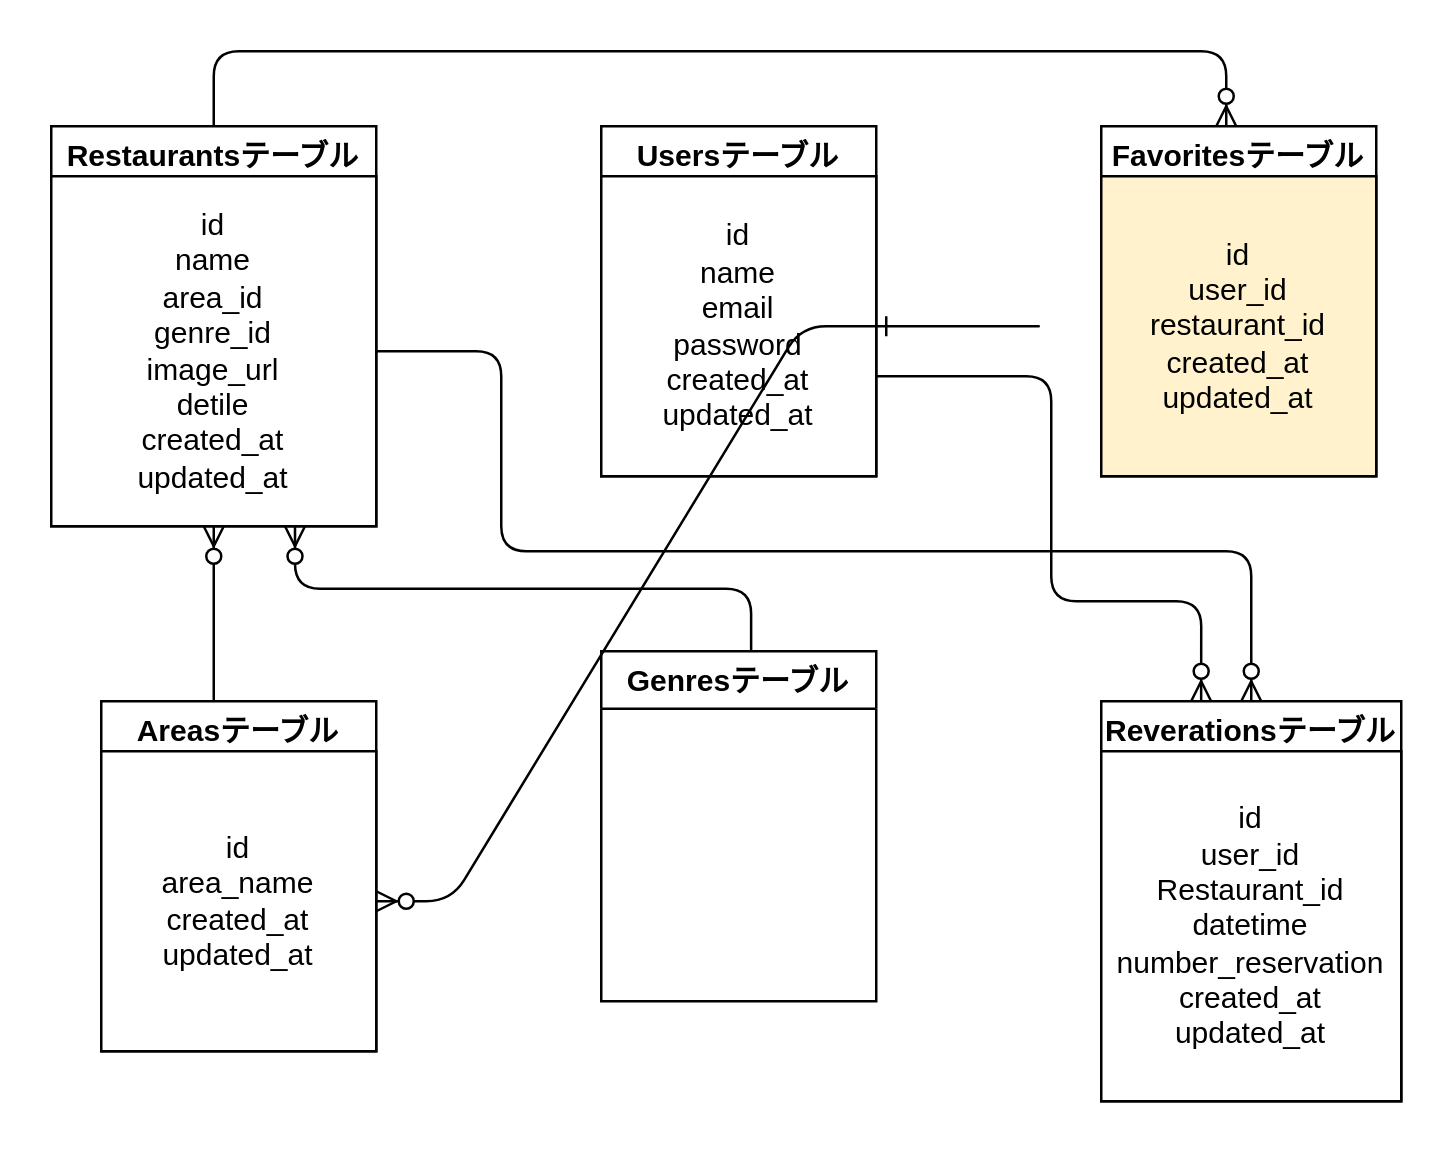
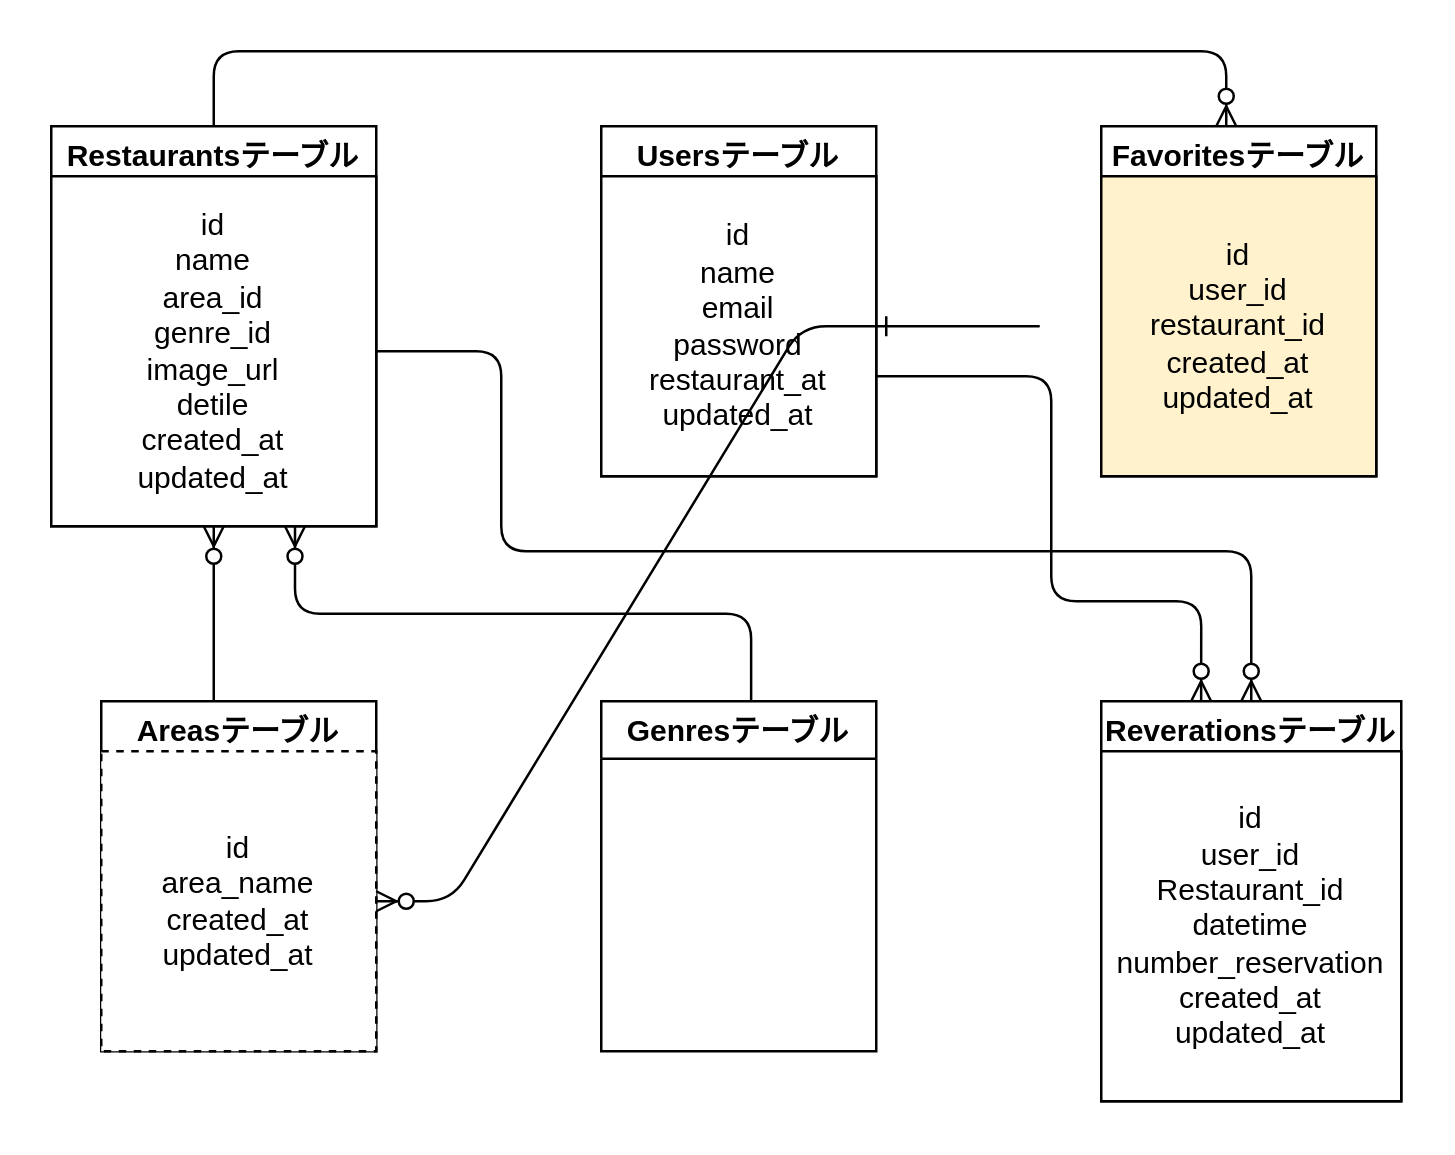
(739, 326) -> (739, 326)
(739, 826) -> (739, 876)
(239, 901) -> (239, 901)
